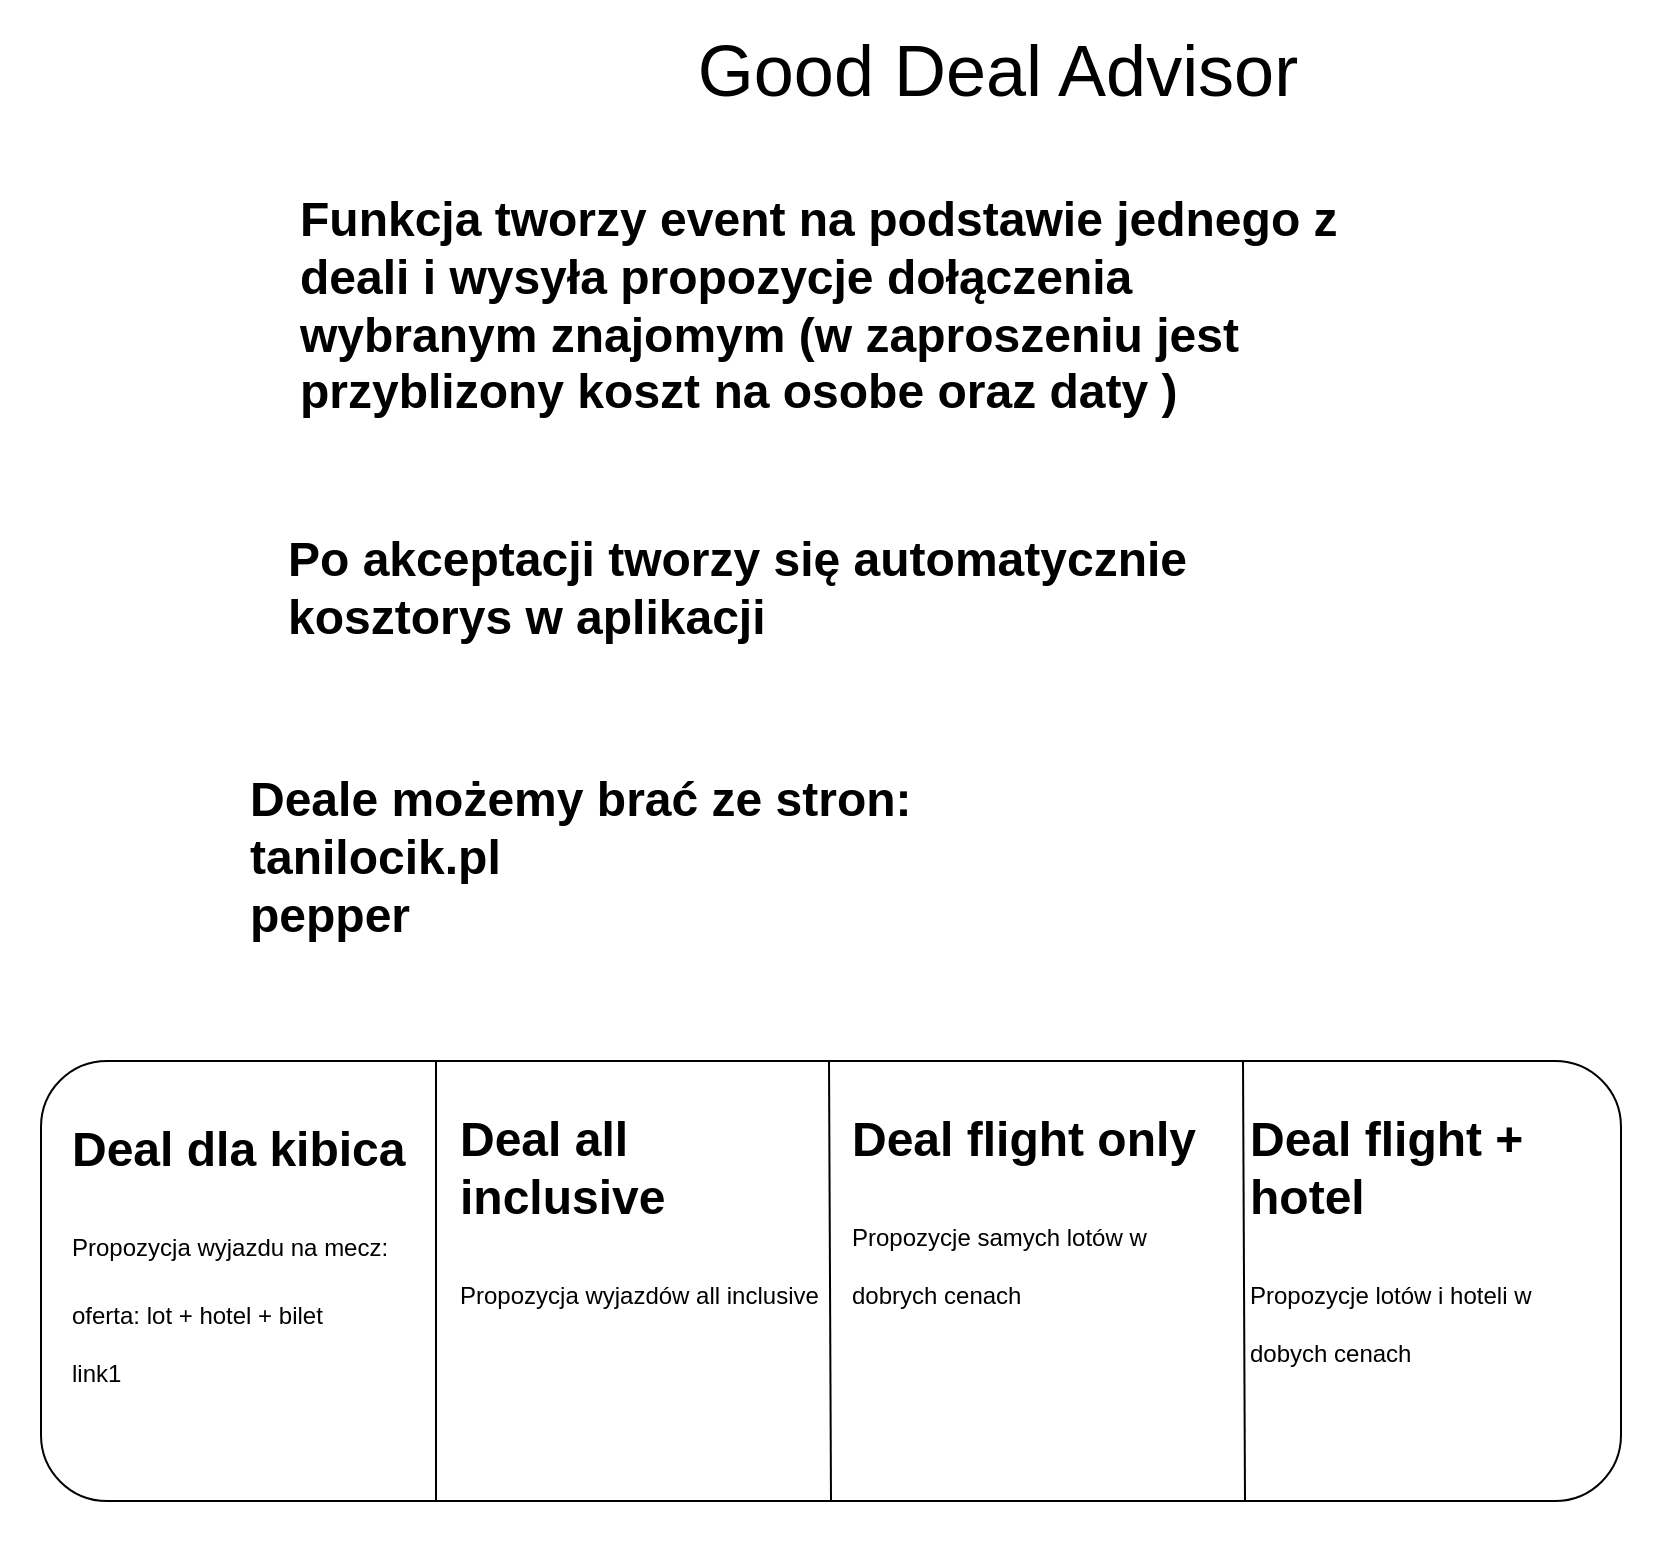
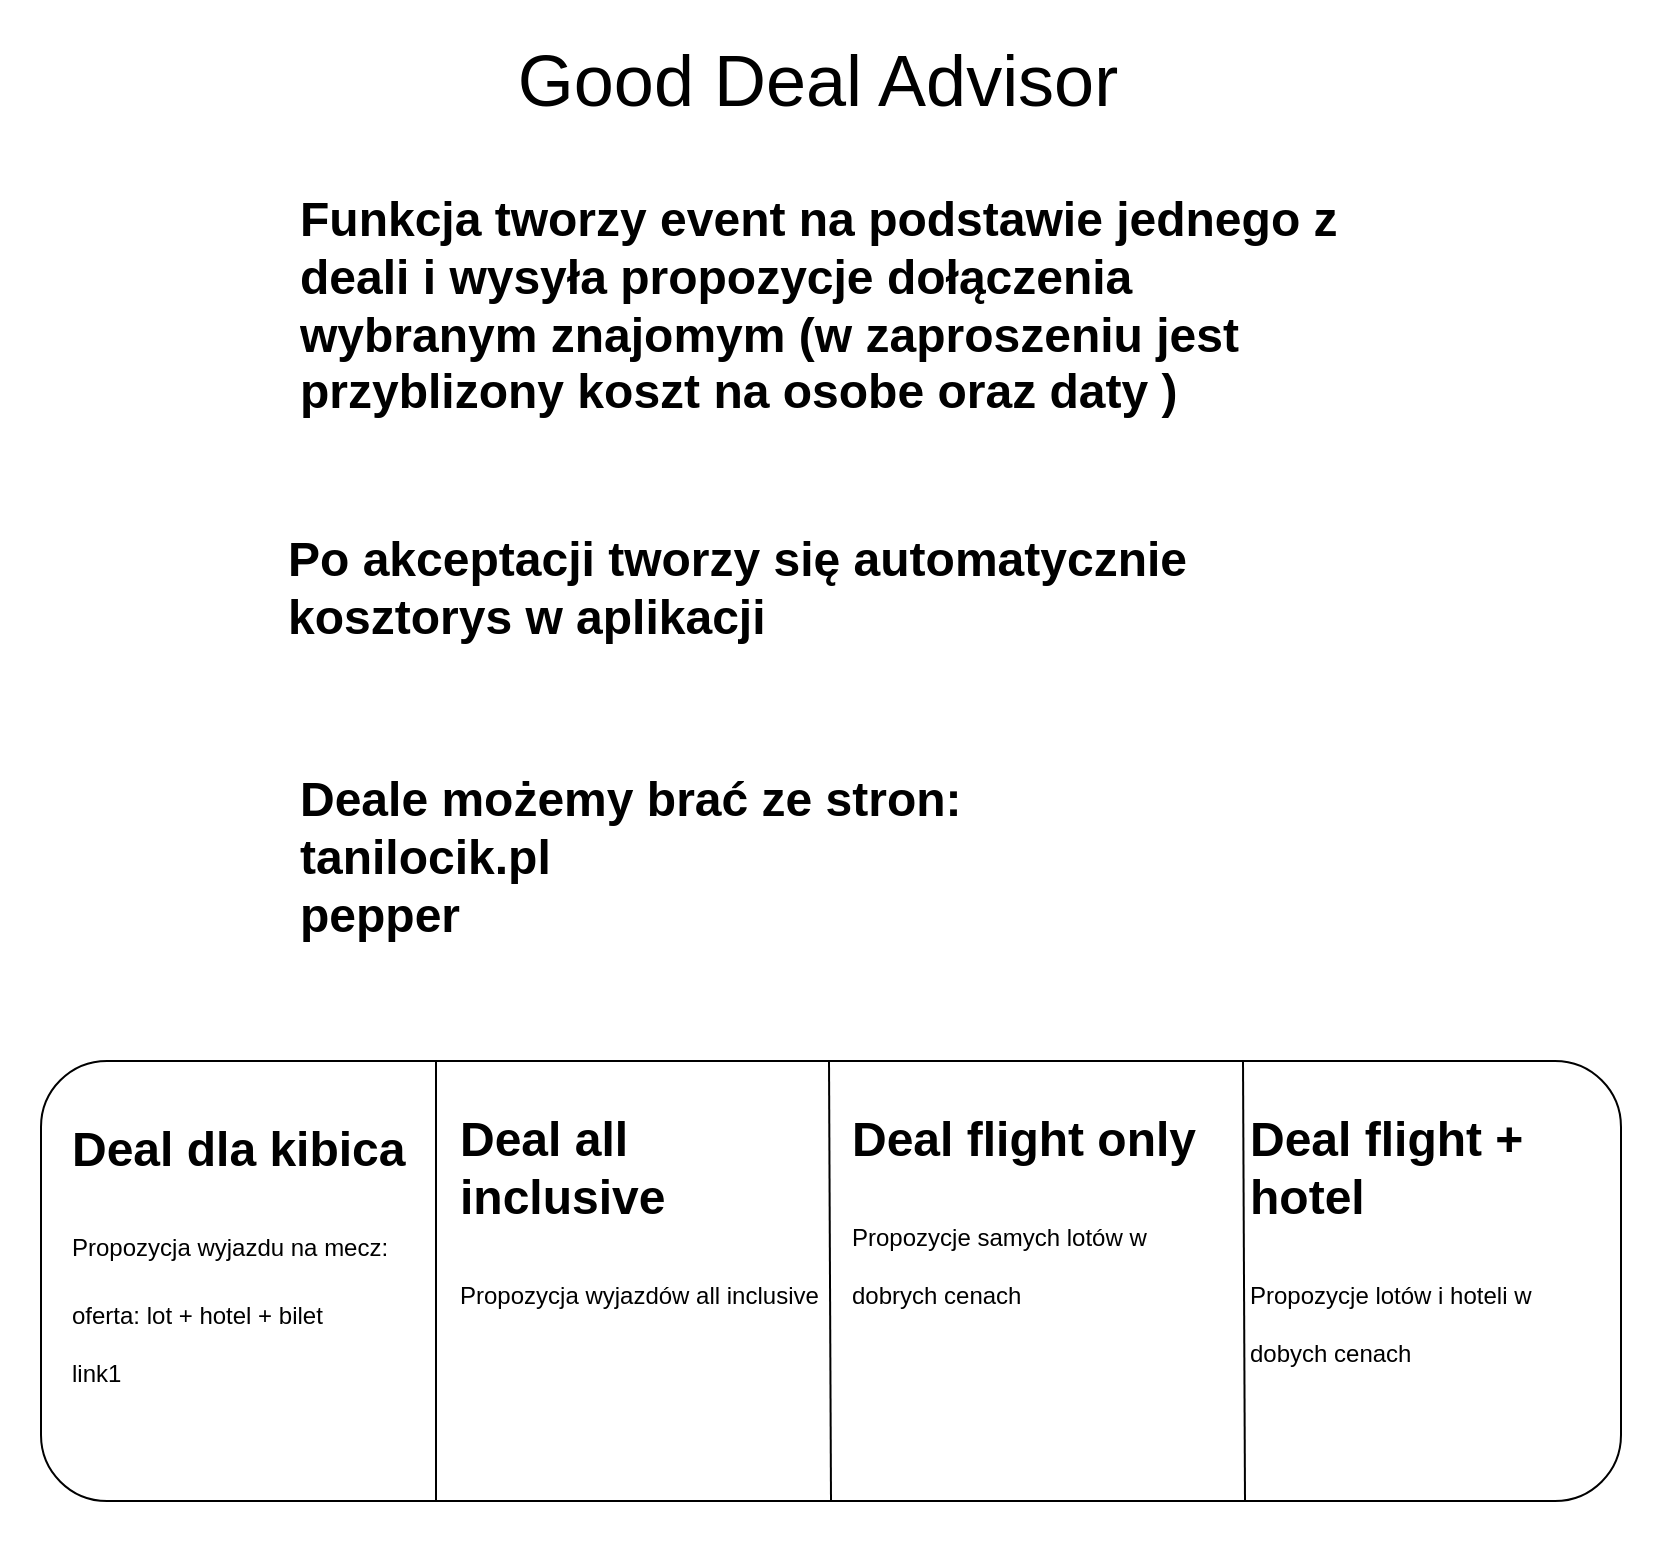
(999, 71) -> (819, 81)
(781, 861) -> (831, 861)
